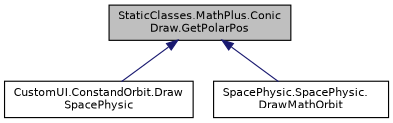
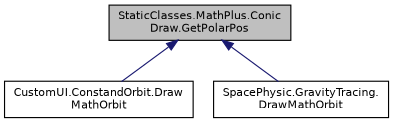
(99, 99) -> (99, 99)
(301, 99) -> (301, 99)
